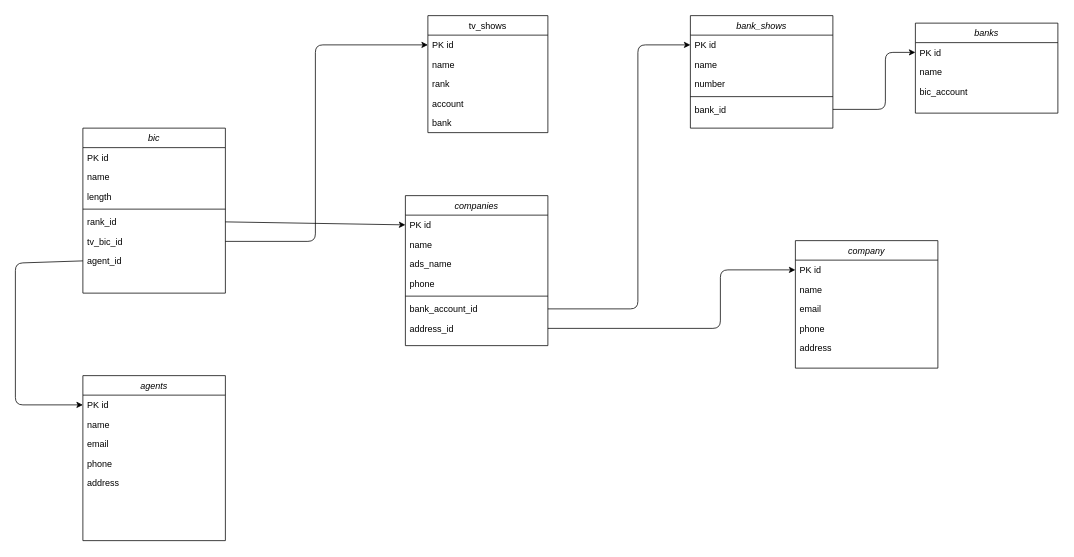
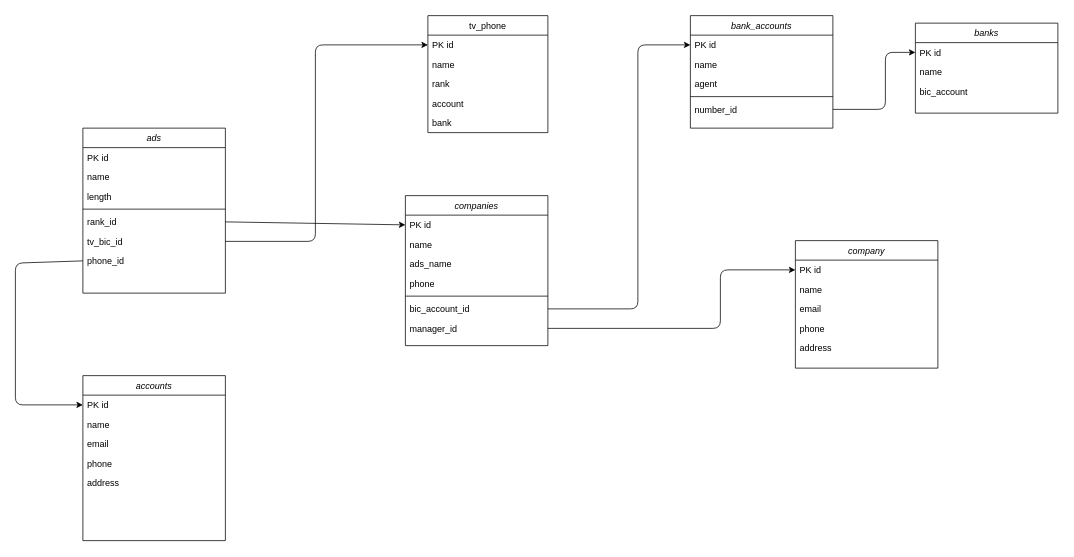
(488, 26) -> (488, 26)
(761, 26) -> (761, 26)
(710, 84) -> (707, 84)
(711, 110) -> (716, 110)
(154, 138) -> (154, 138)
(106, 261) -> (106, 261)
(446, 309) -> (442, 309)
(434, 329) -> (434, 329)
(154, 386) -> (154, 386)
